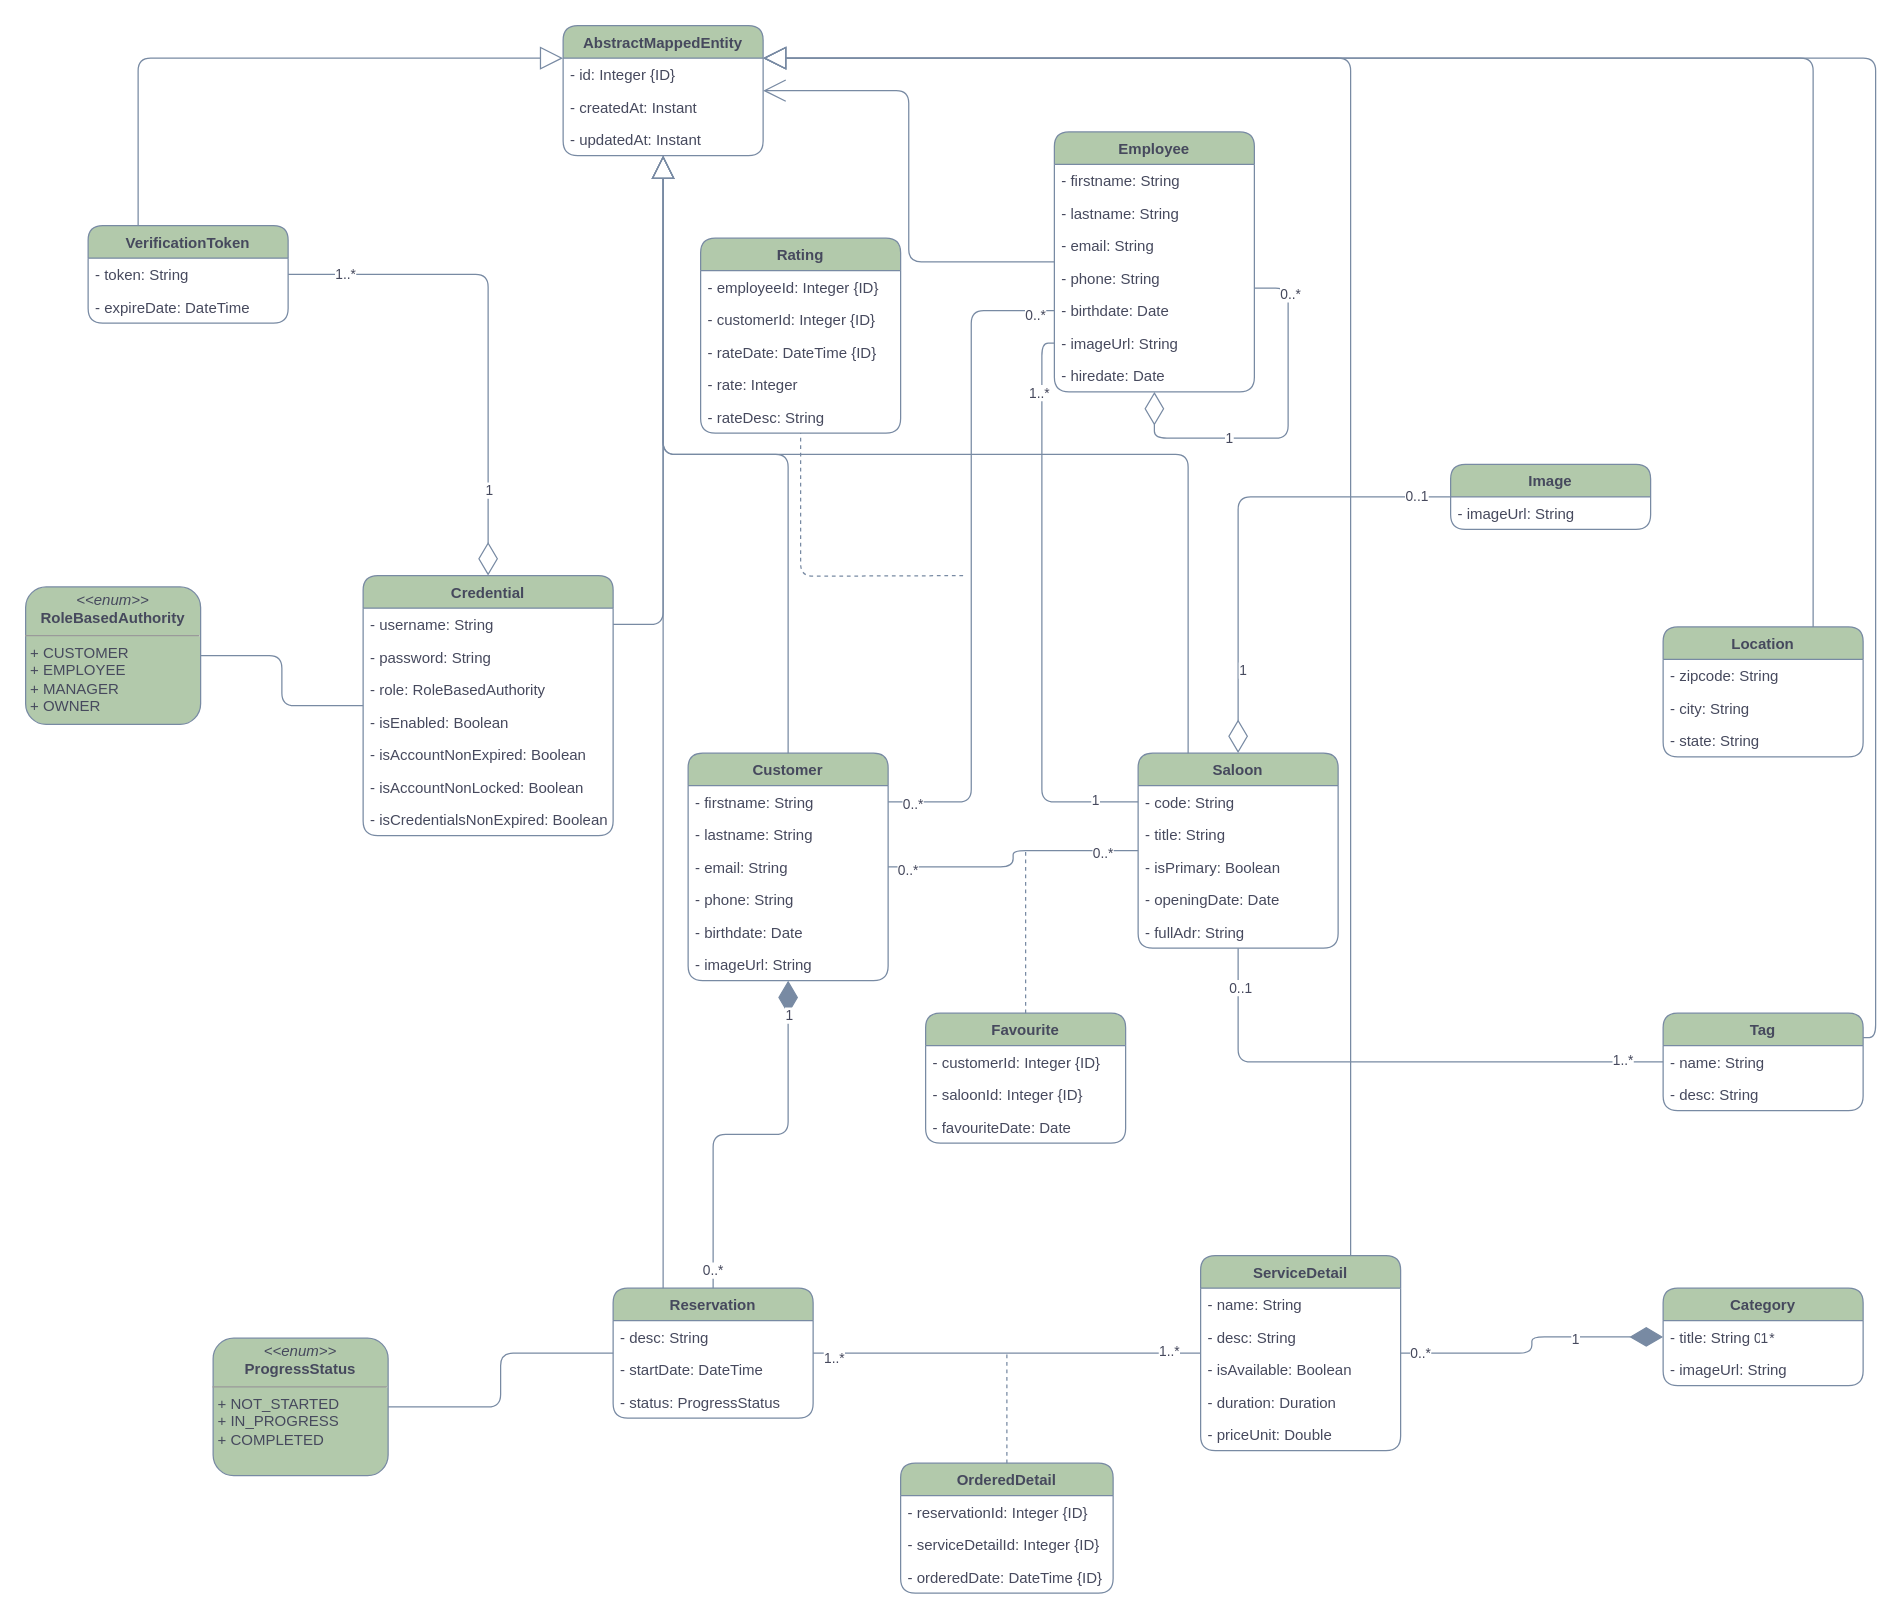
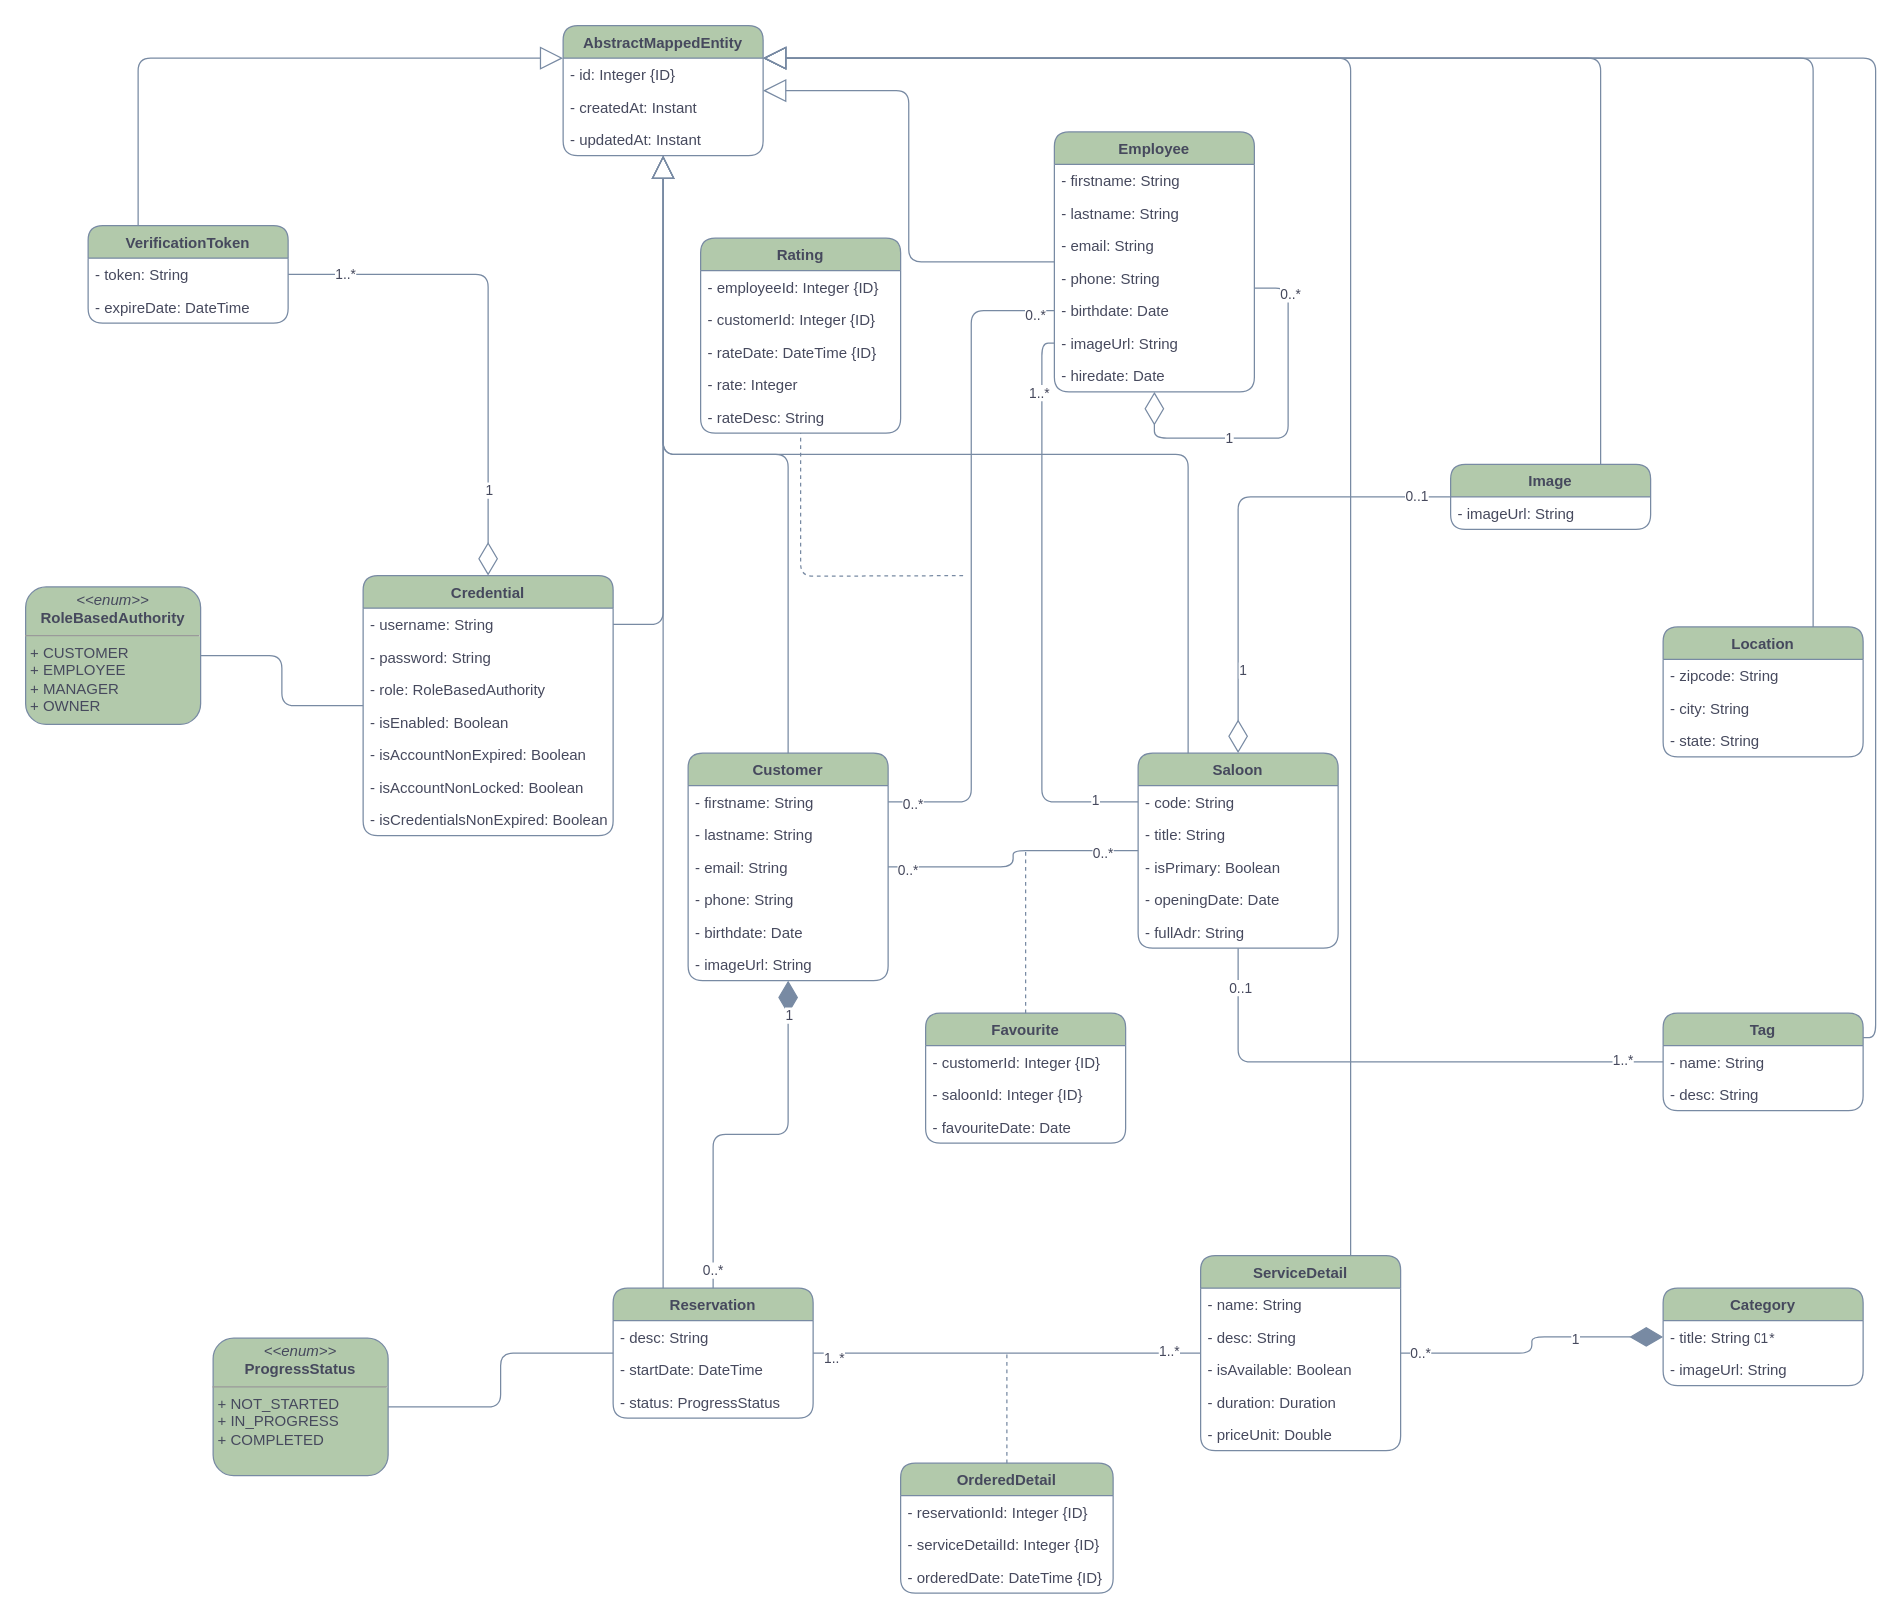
(777, 91) -> (787, 91)
none -> (1601, 264)
